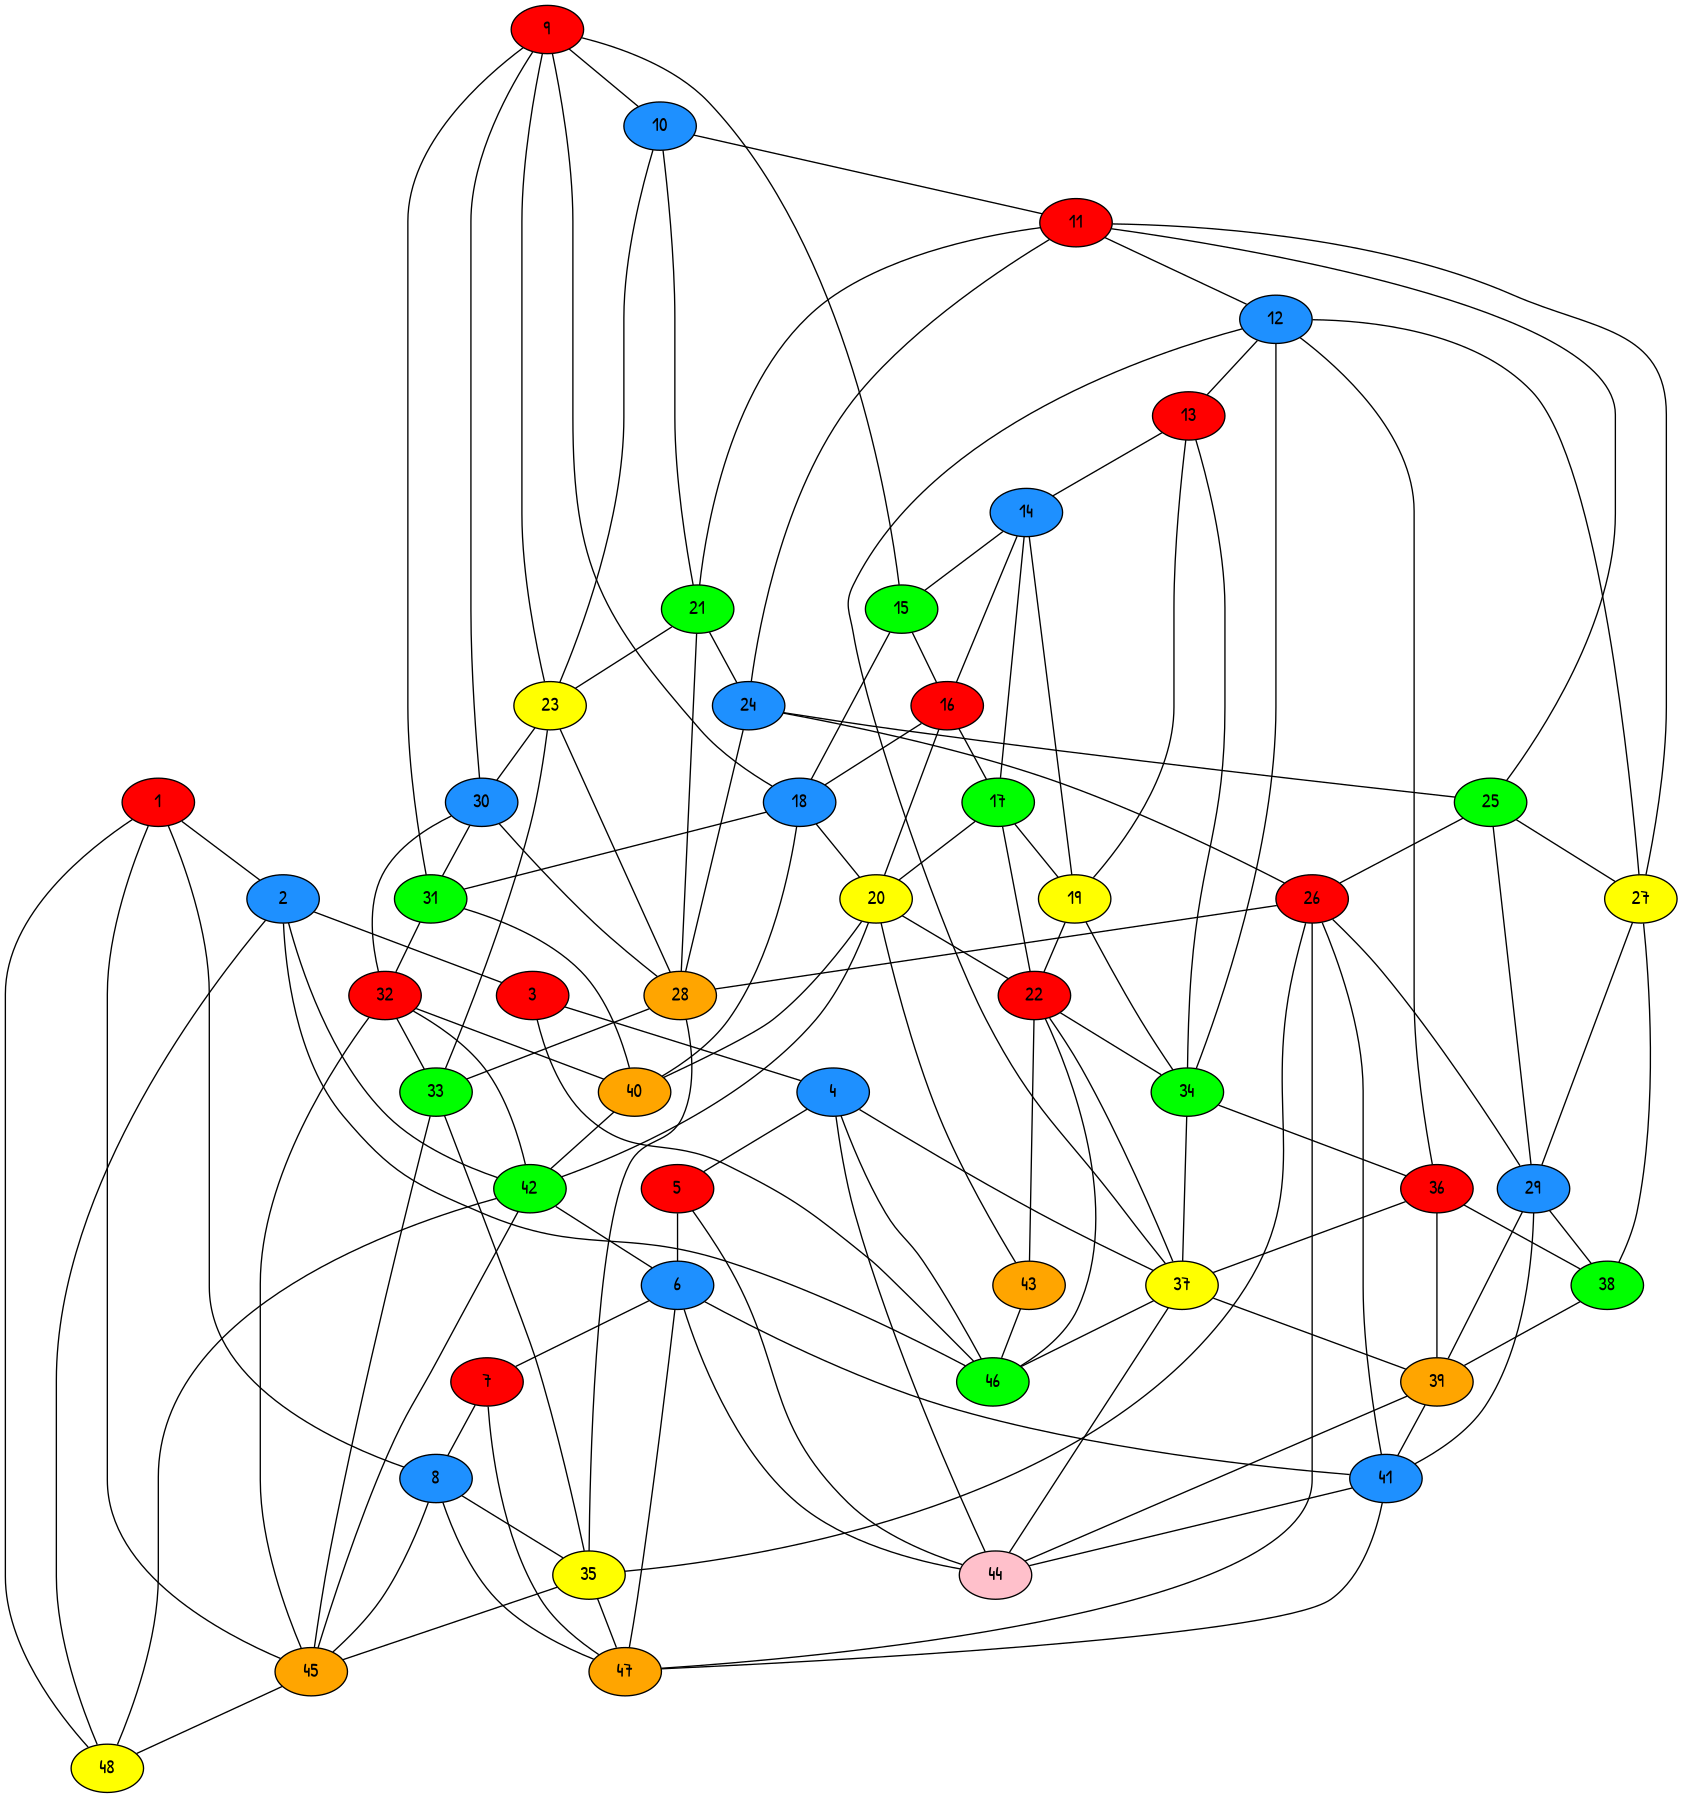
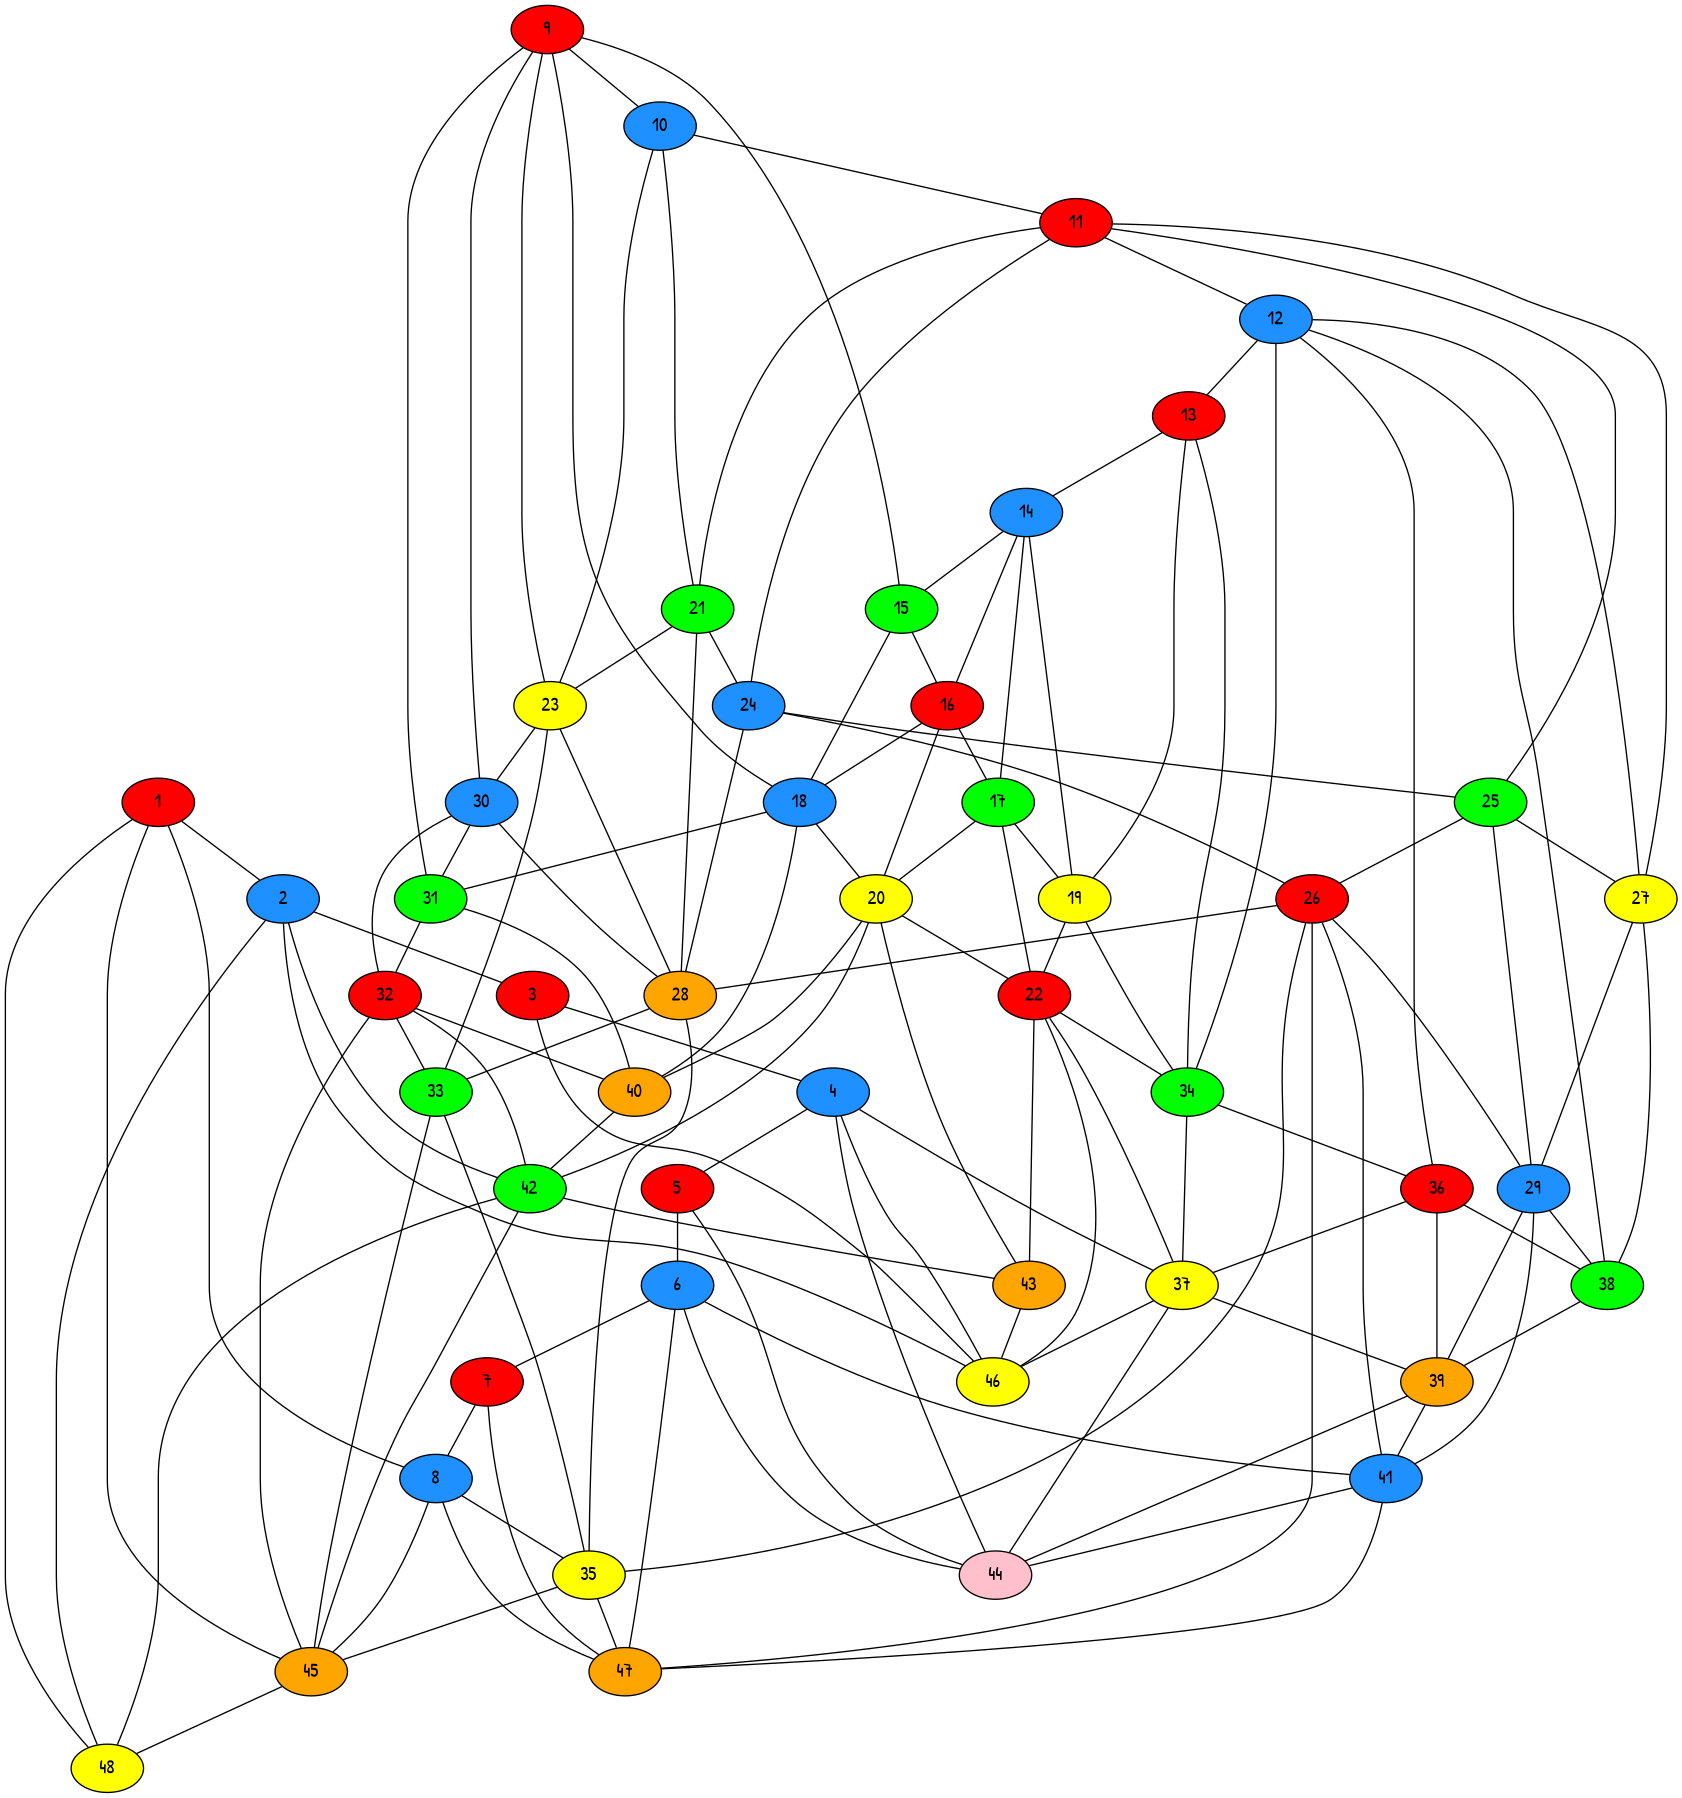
(867, 693) -> (1527, 717)
(594, 1231) -> (778, 1241)
(993, 1382) -> (993, 1382)
